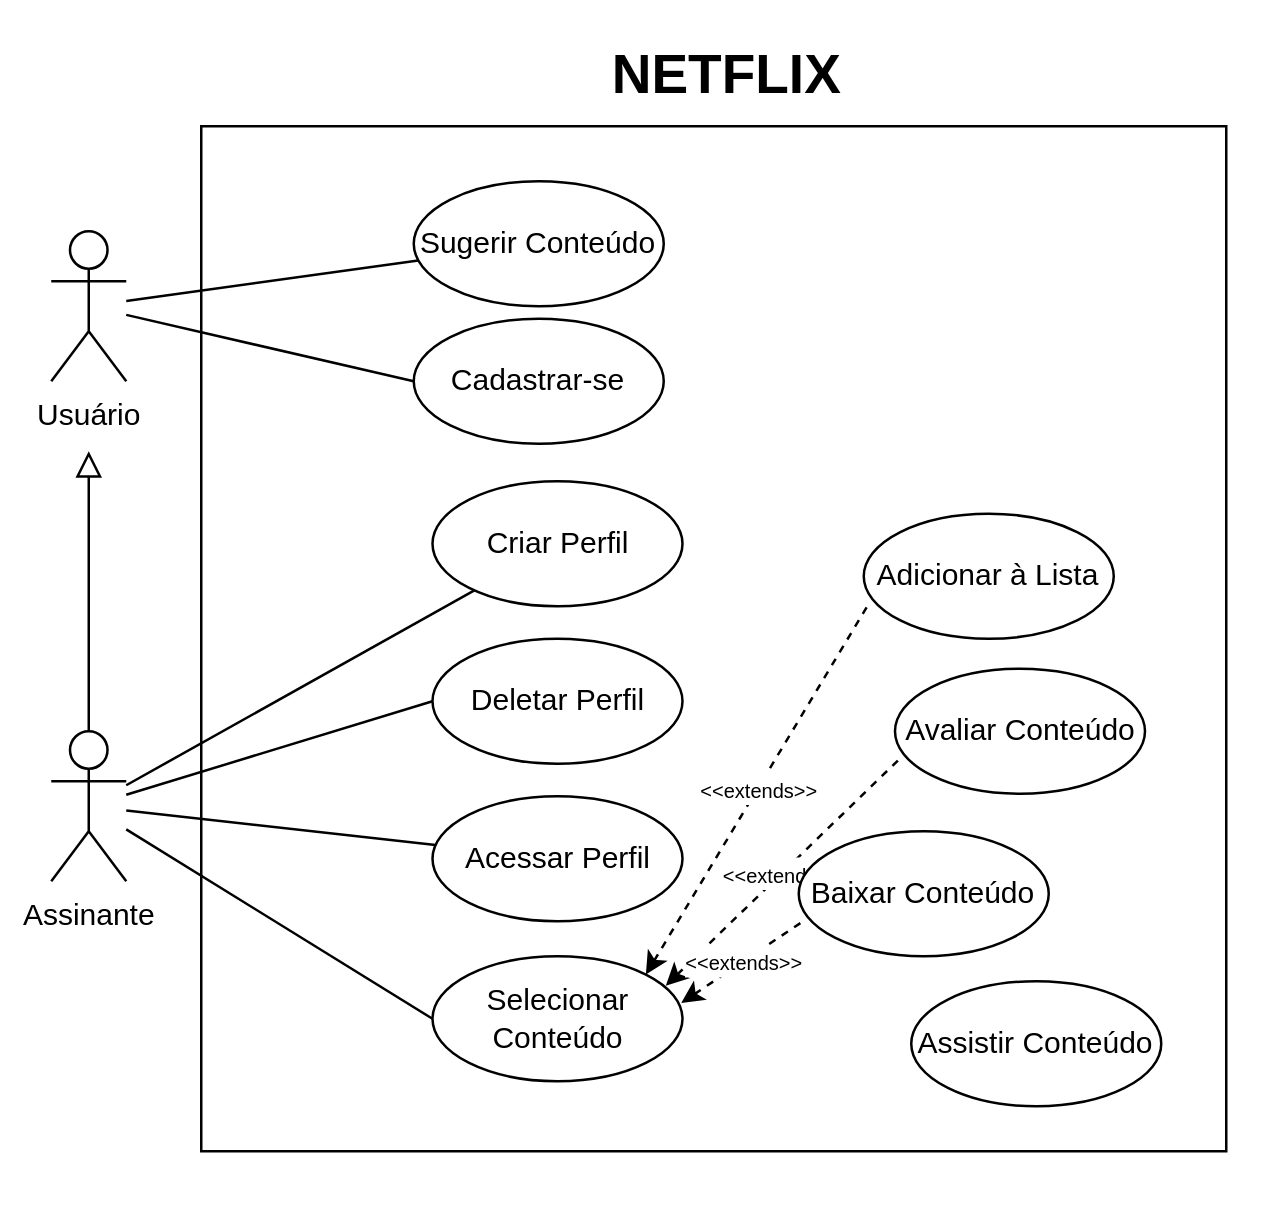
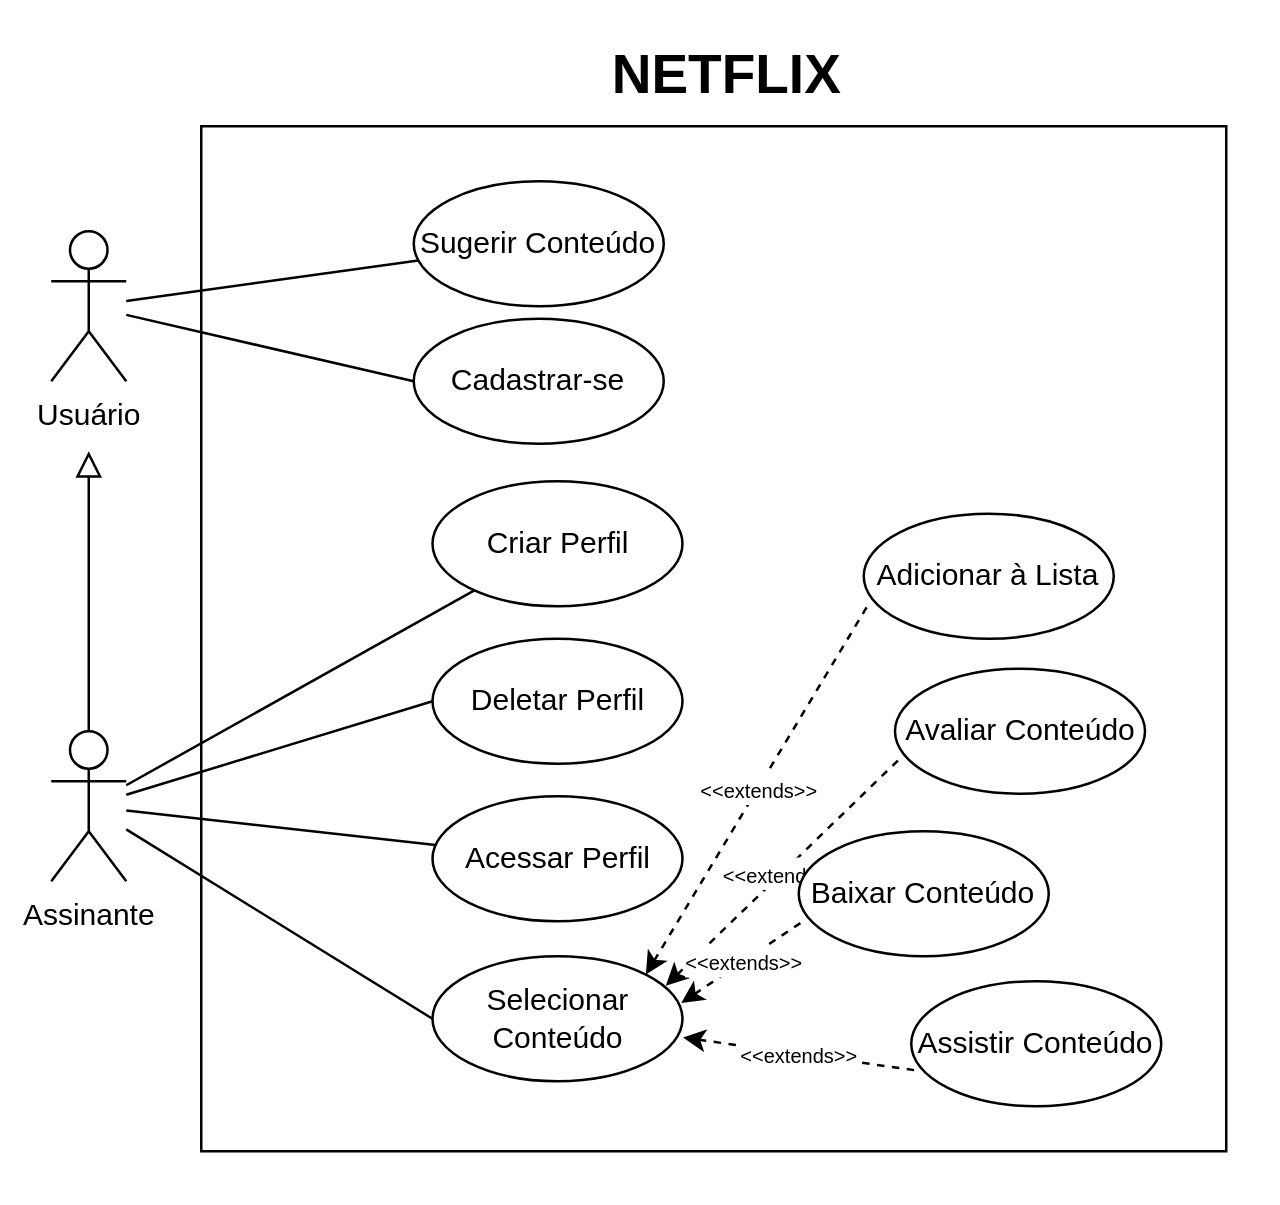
none -> (807, 1055)
